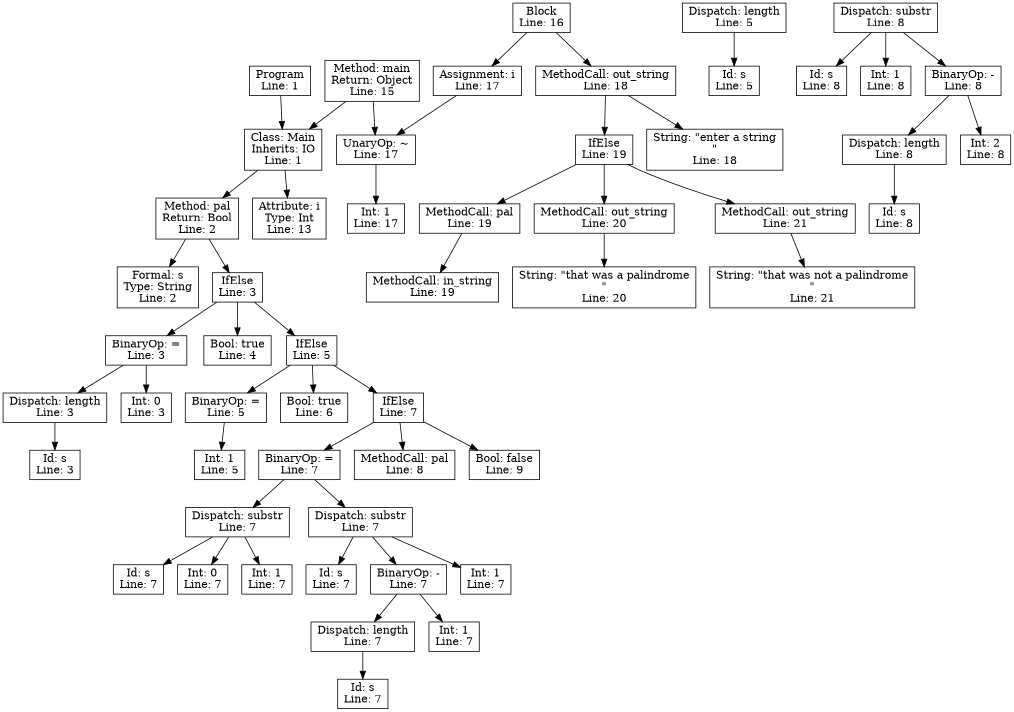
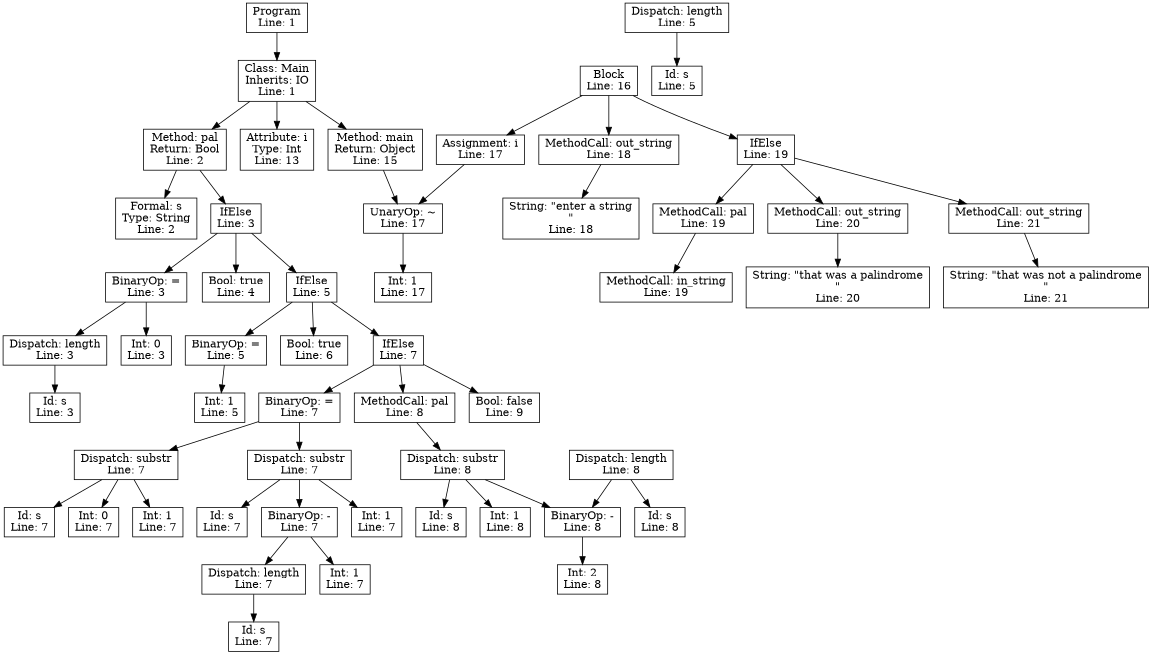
(605, 111) -> (681, 117)
(331, 113) -> (323, 113)
(932, 113) -> (604, 490)
none -> (426, 433)
